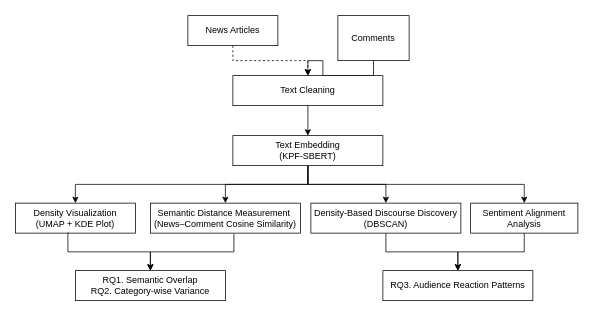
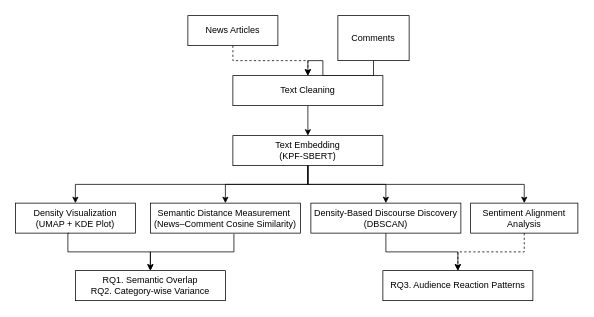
(501, 252) -> (501, 252)
